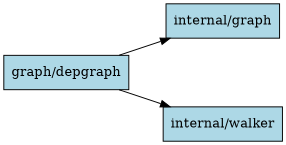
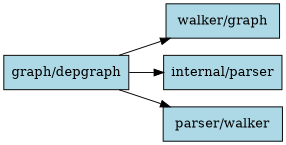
(223, 21) -> (223, 21)
none -> (223, 73)
(223, 124) -> (223, 124)
